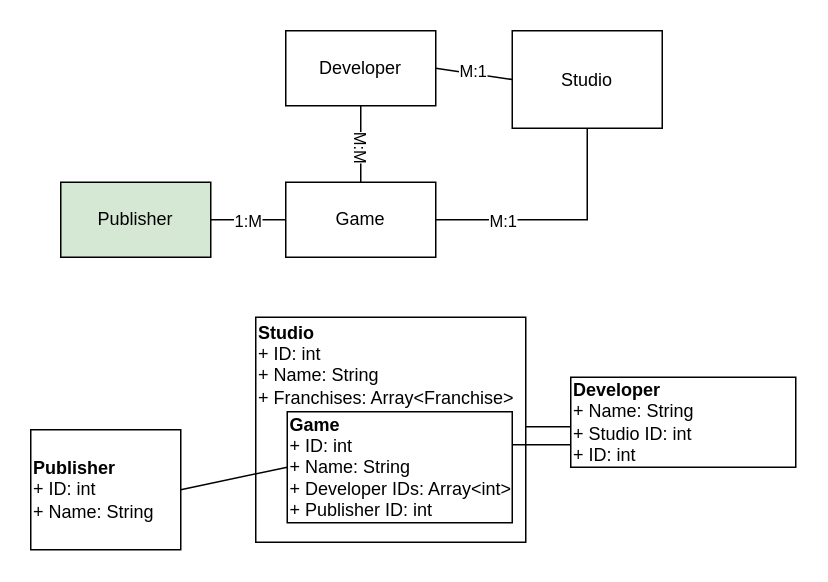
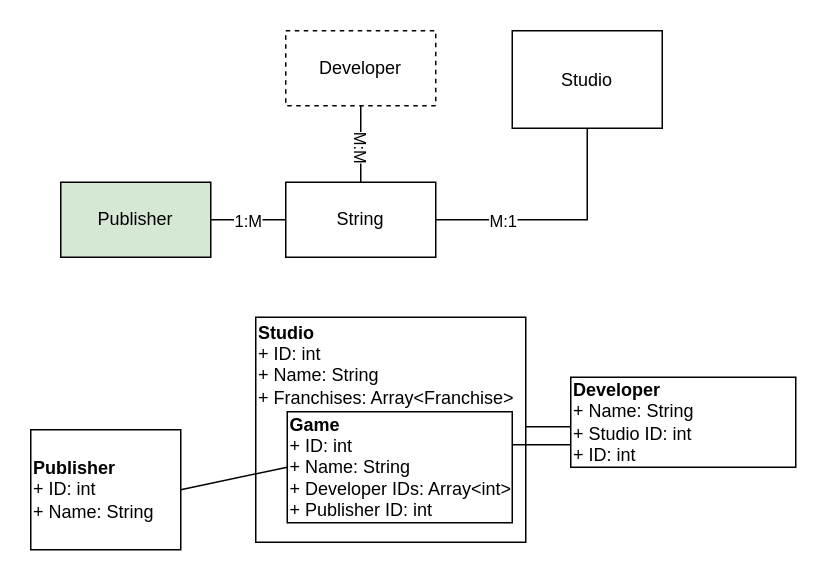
(361, 68) -> (361, 68)
(474, 74) -> none
(361, 220) -> (361, 220)
